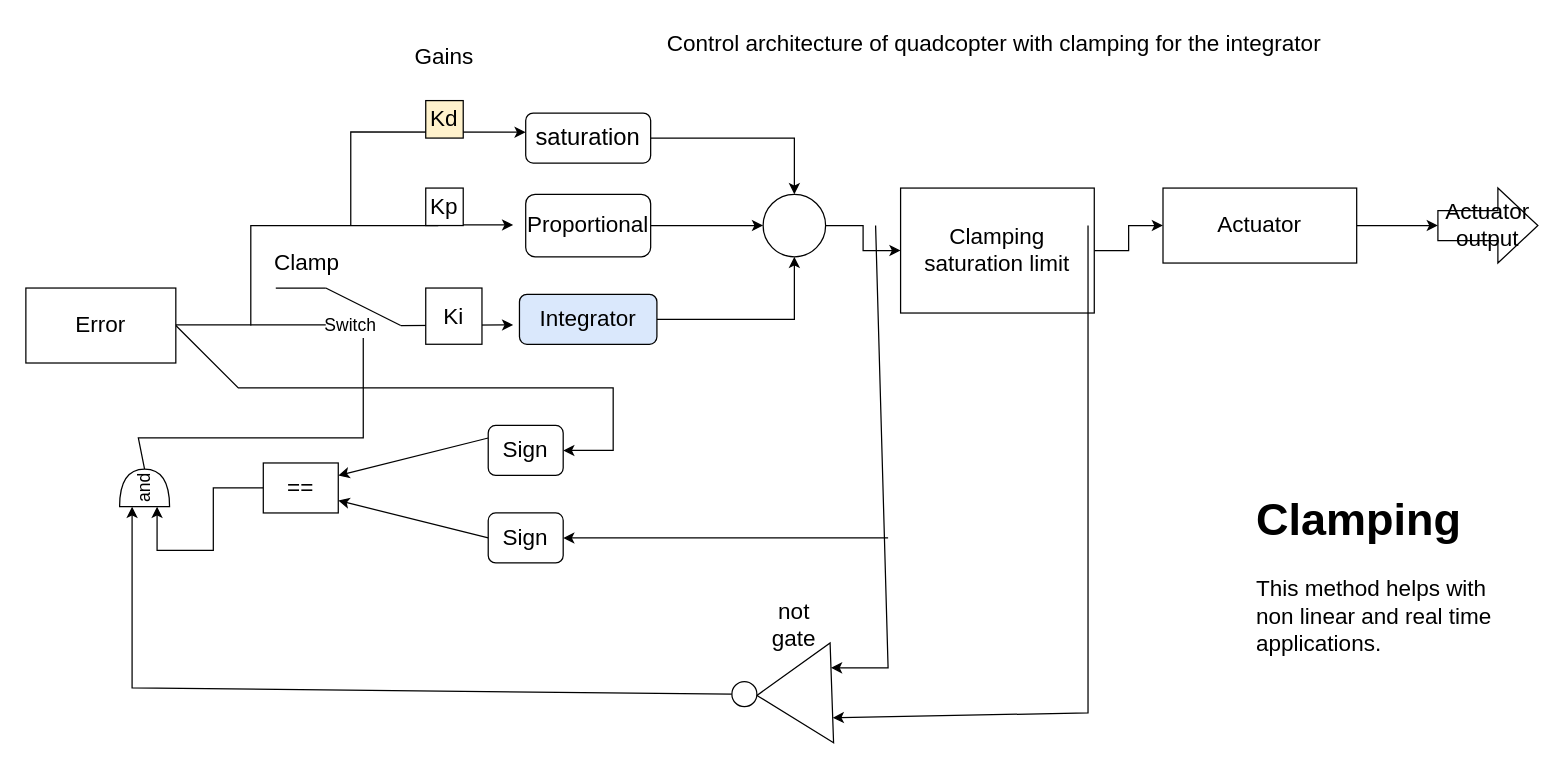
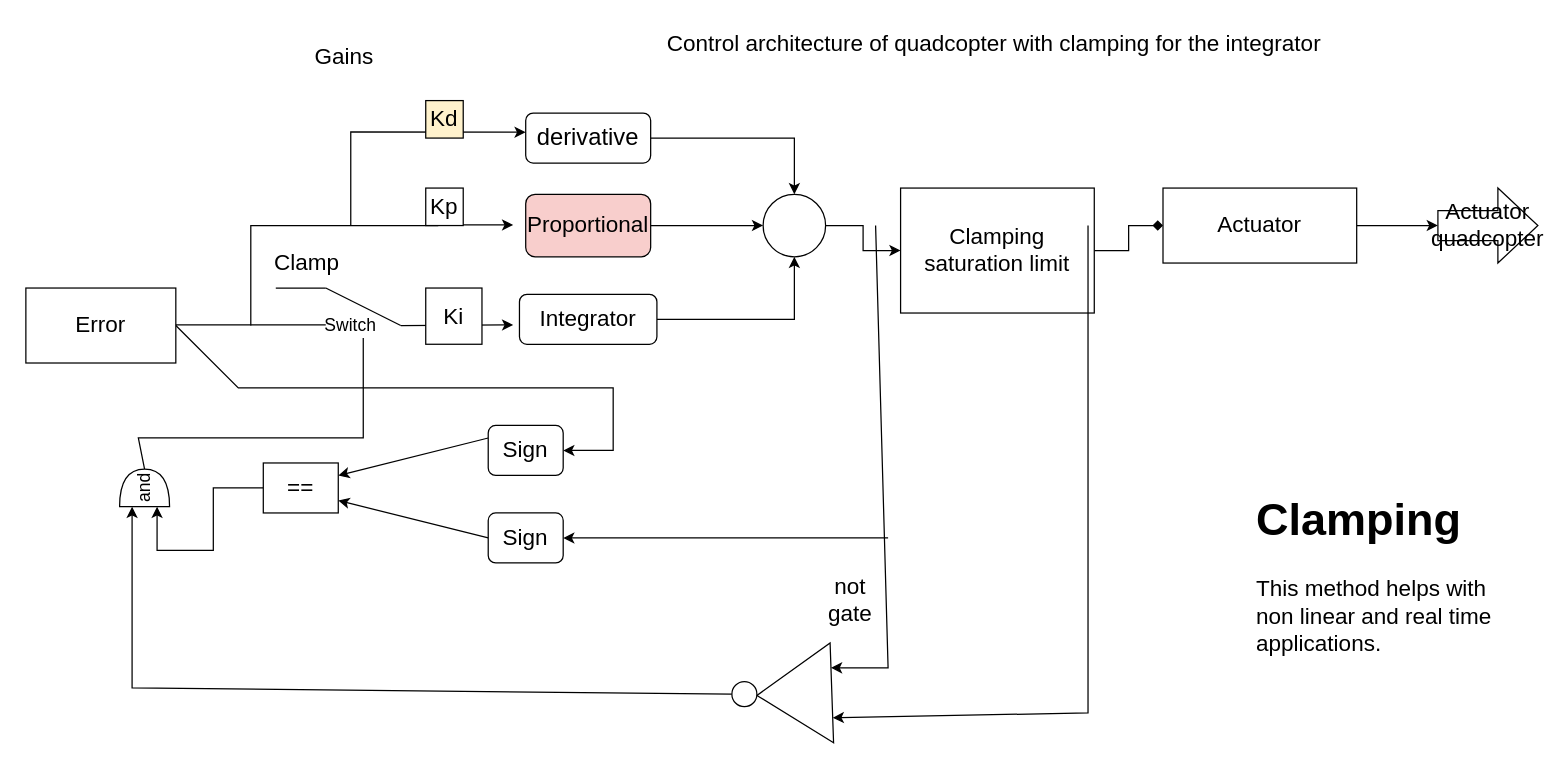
(444, 57) -> (344, 57)
(588, 138) -> (588, 138)
(588, 226) -> (588, 226)
(1153, 226) -> (1152, 226)
(1488, 226) -> (1488, 226)
(588, 319) -> (588, 319)
(794, 626) -> (851, 601)
